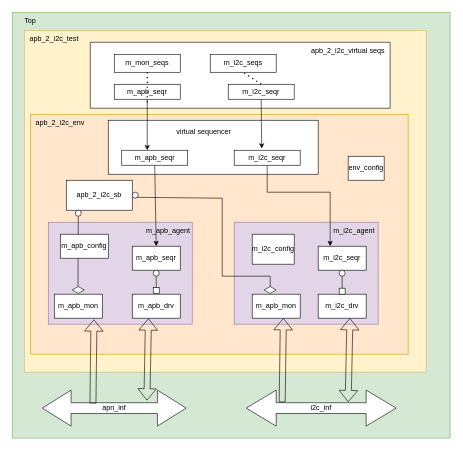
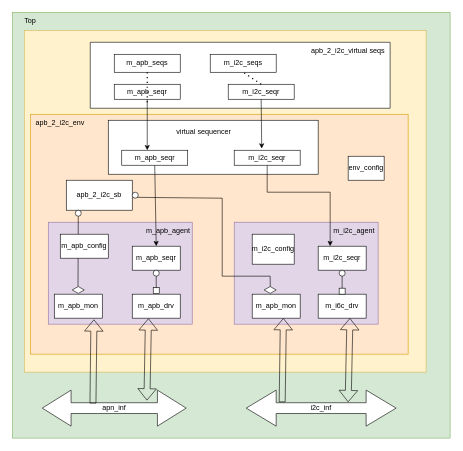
(54, 39) -> none
(147, 63) -> (147, 63)
(342, 306) -> (342, 306)
